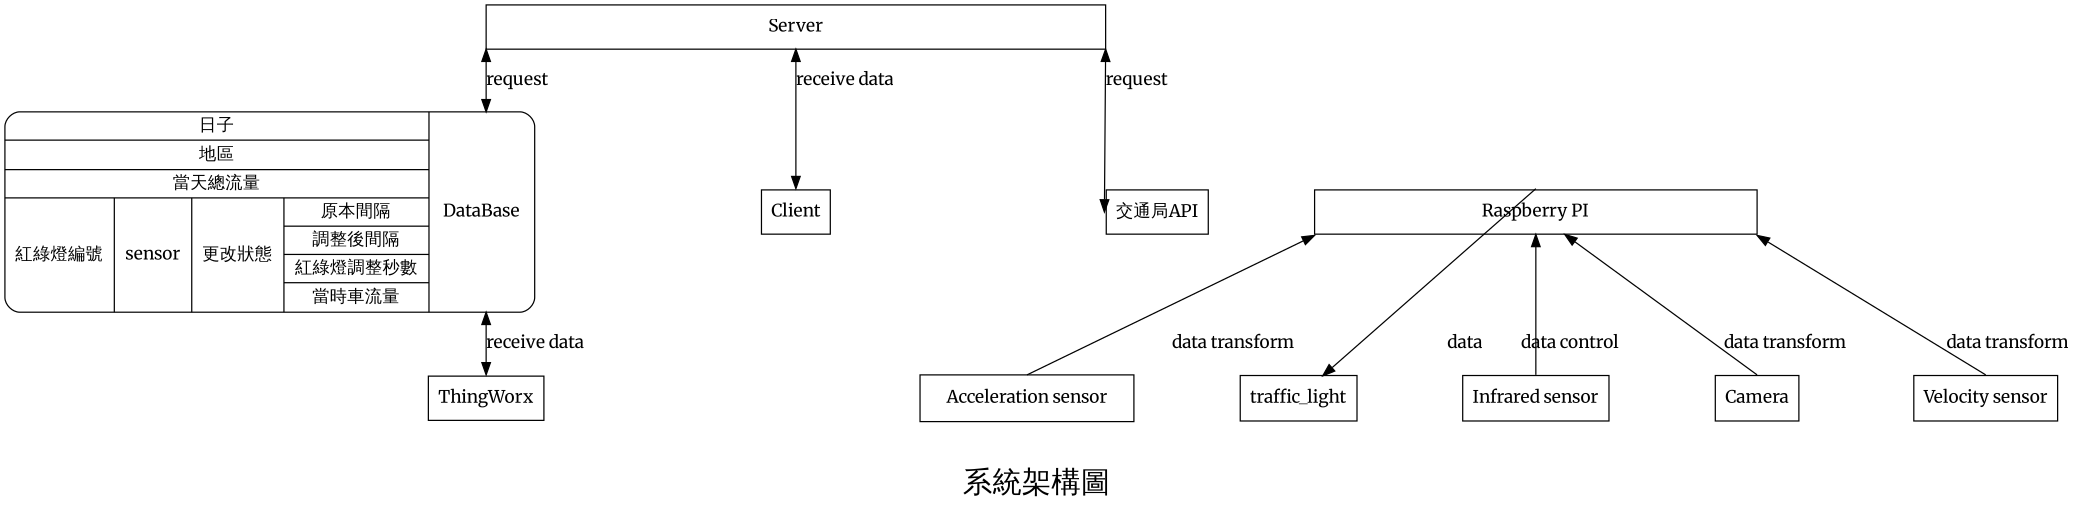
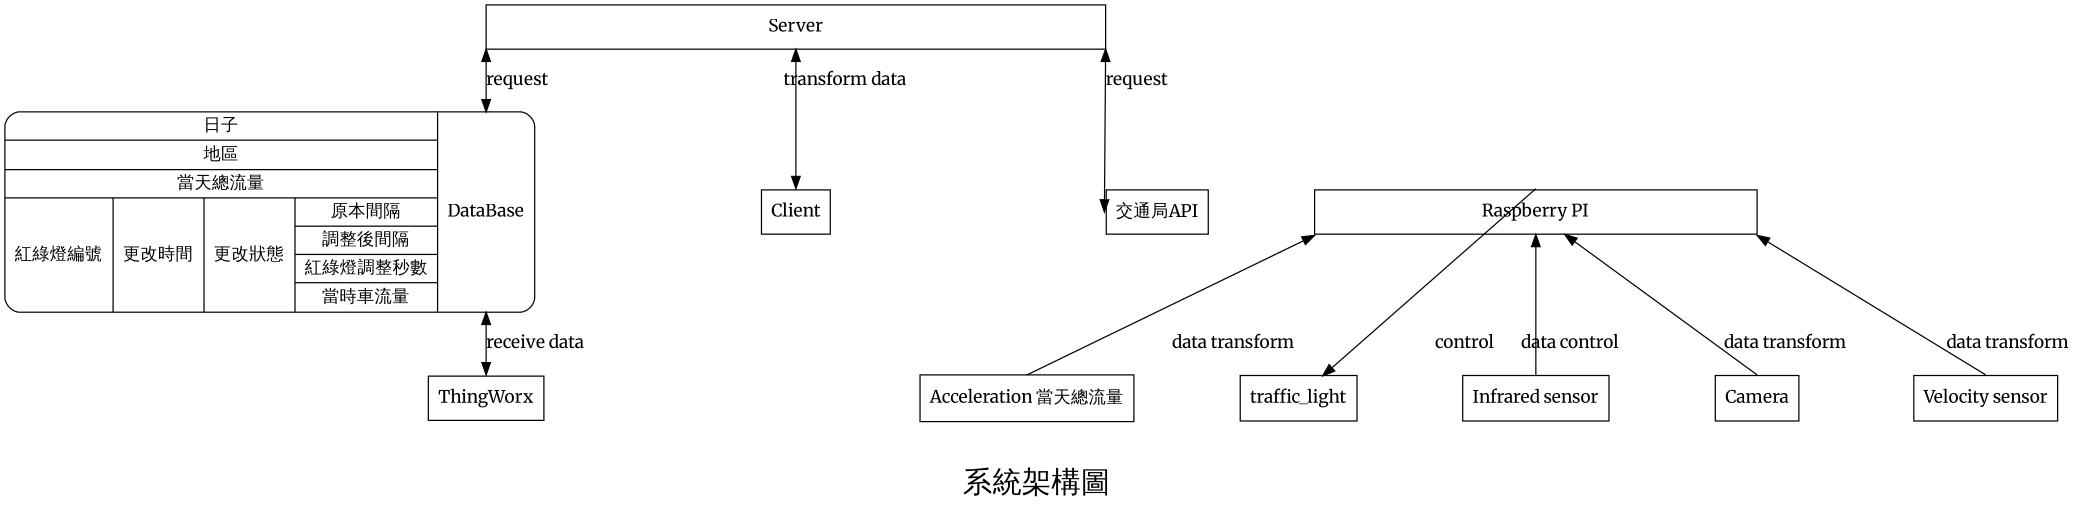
(845, 81) -> (845, 81)
(153, 254) -> (159, 254)
(1465, 344) -> (1465, 344)
(1027, 398) -> (1027, 398)
